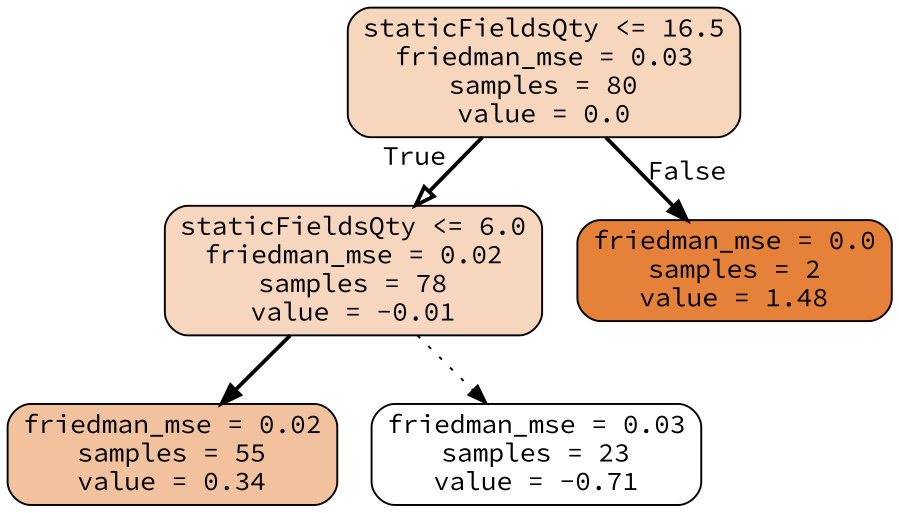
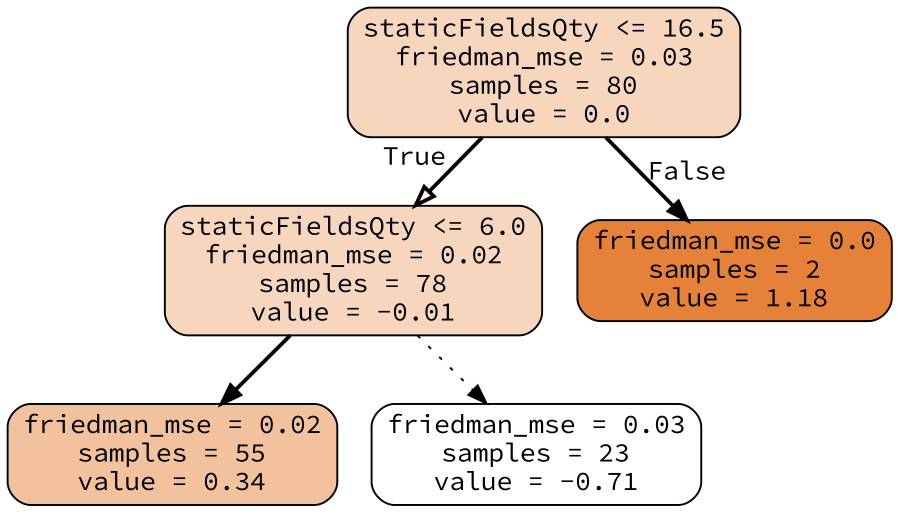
(735, 271) -> (735, 271)
